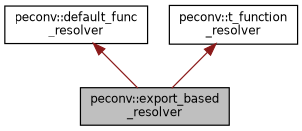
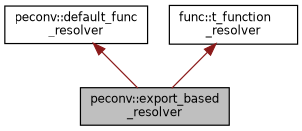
(233, 25) -> (233, 25)
